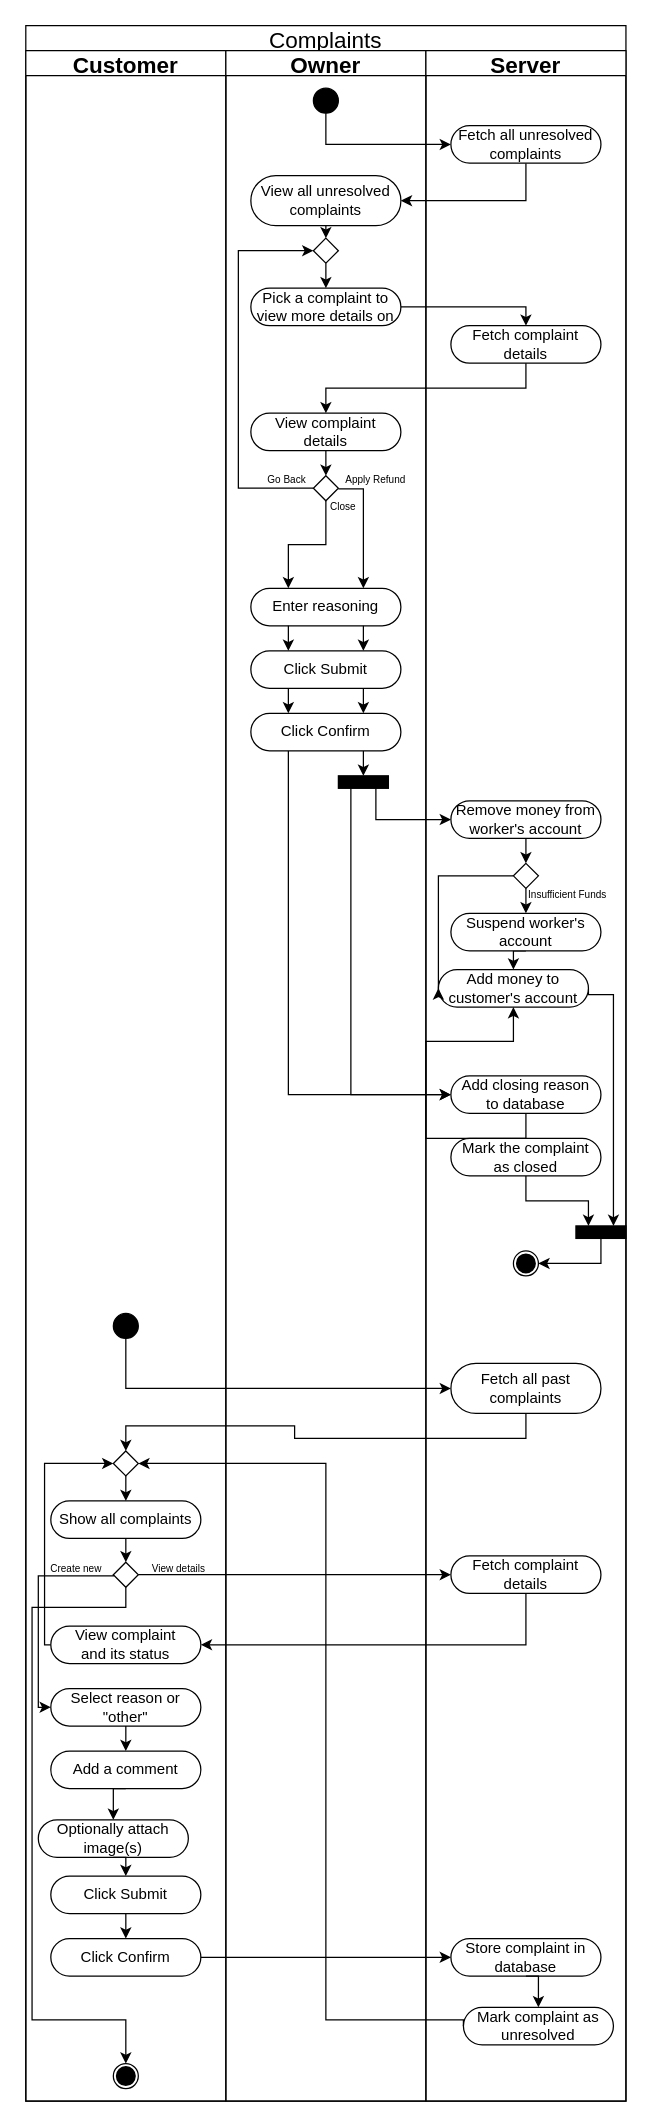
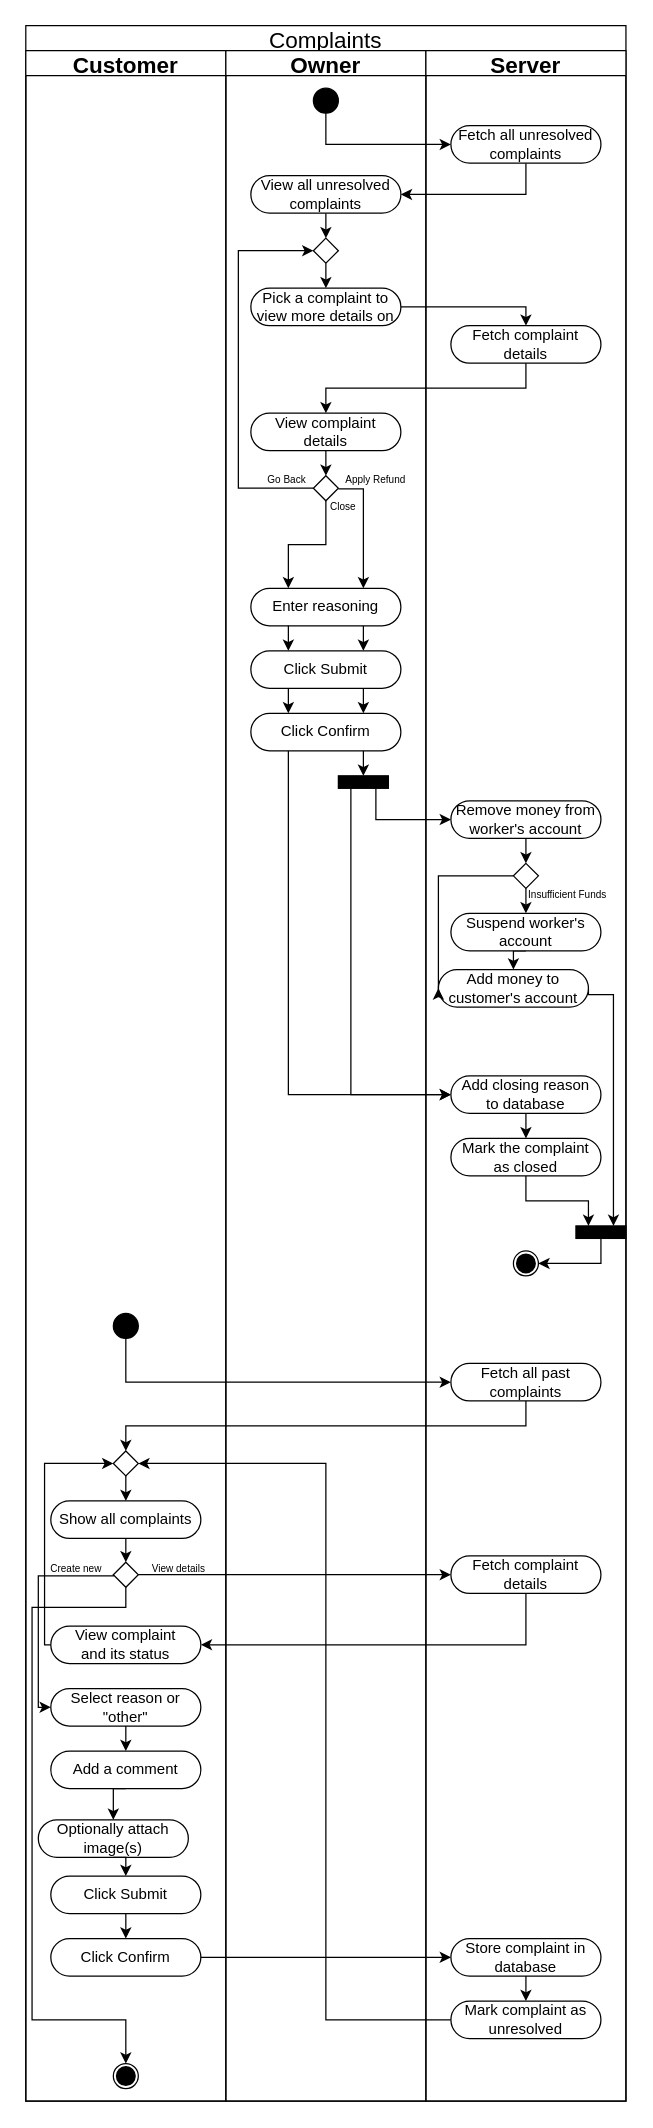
(326, 201) -> (326, 194)
(483, 1041) -> (526, 1128)
(526, 1388) -> (526, 1382)
(538, 2026) -> (526, 2019)
